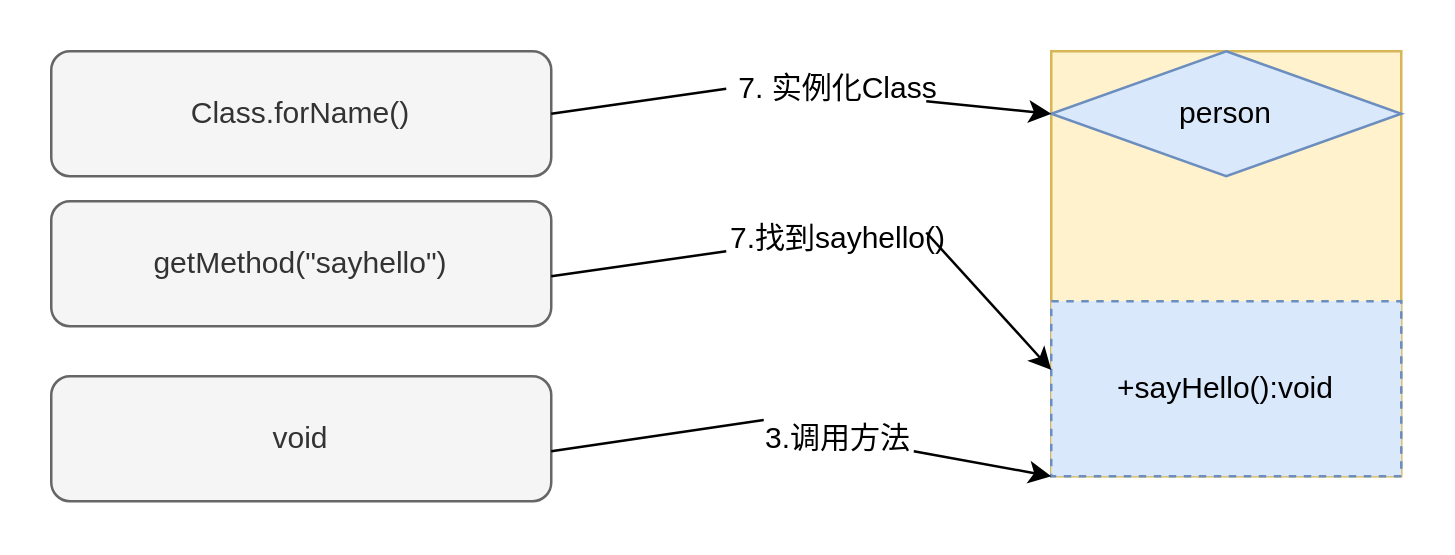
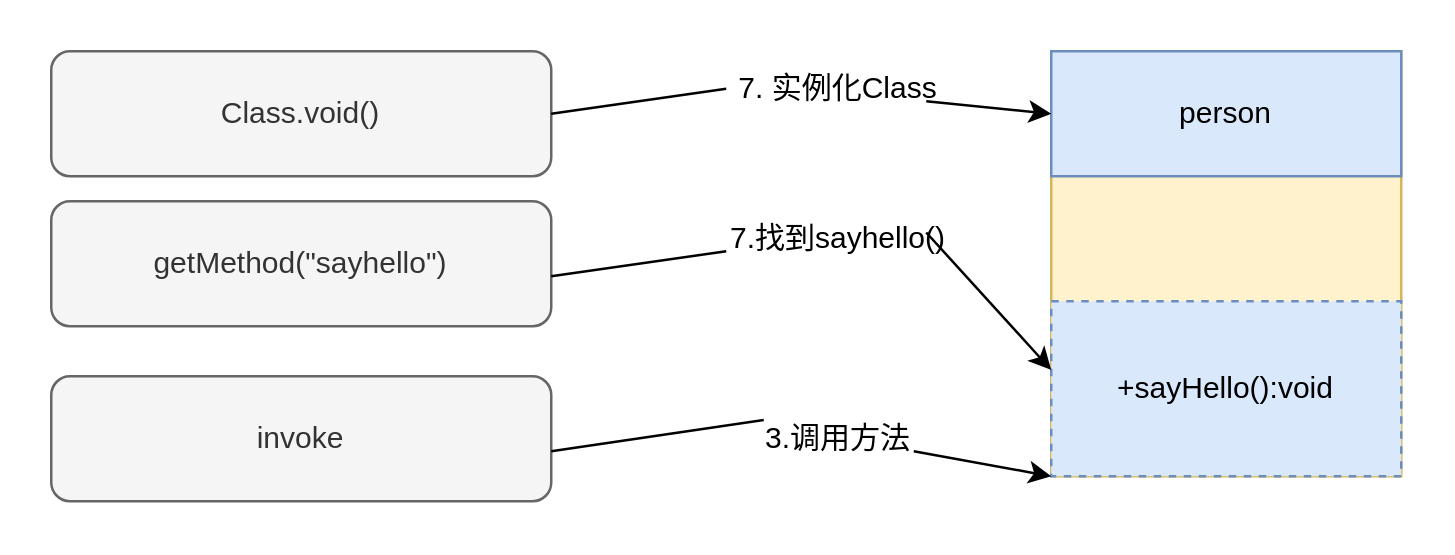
(301, 114) -> (301, 114)
(1226, 114) -> (1226, 114)
(301, 439) -> (301, 439)
